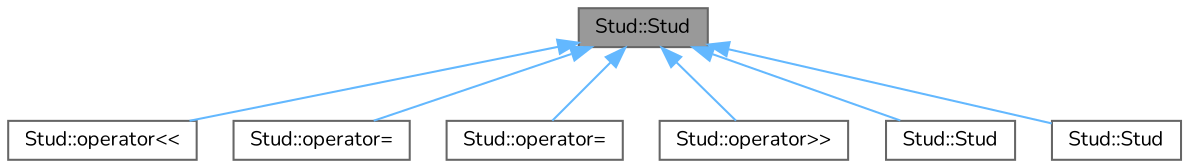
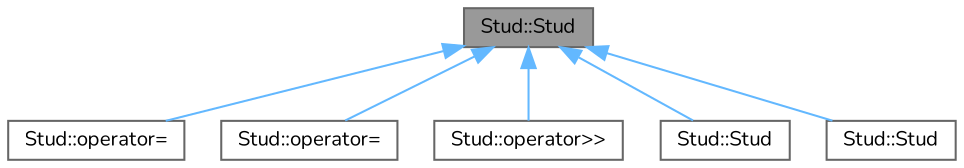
(102, 140) -> none
